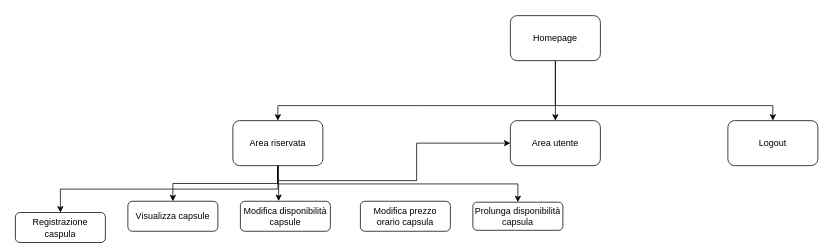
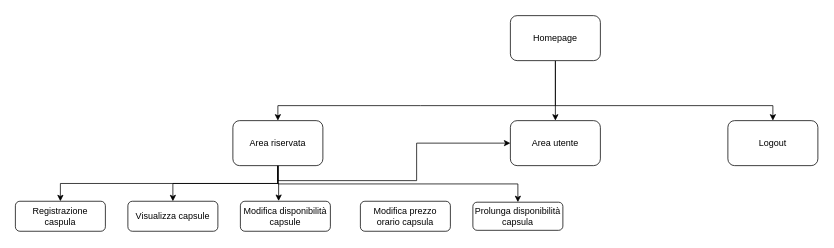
(60, 227) -> (60, 216)
